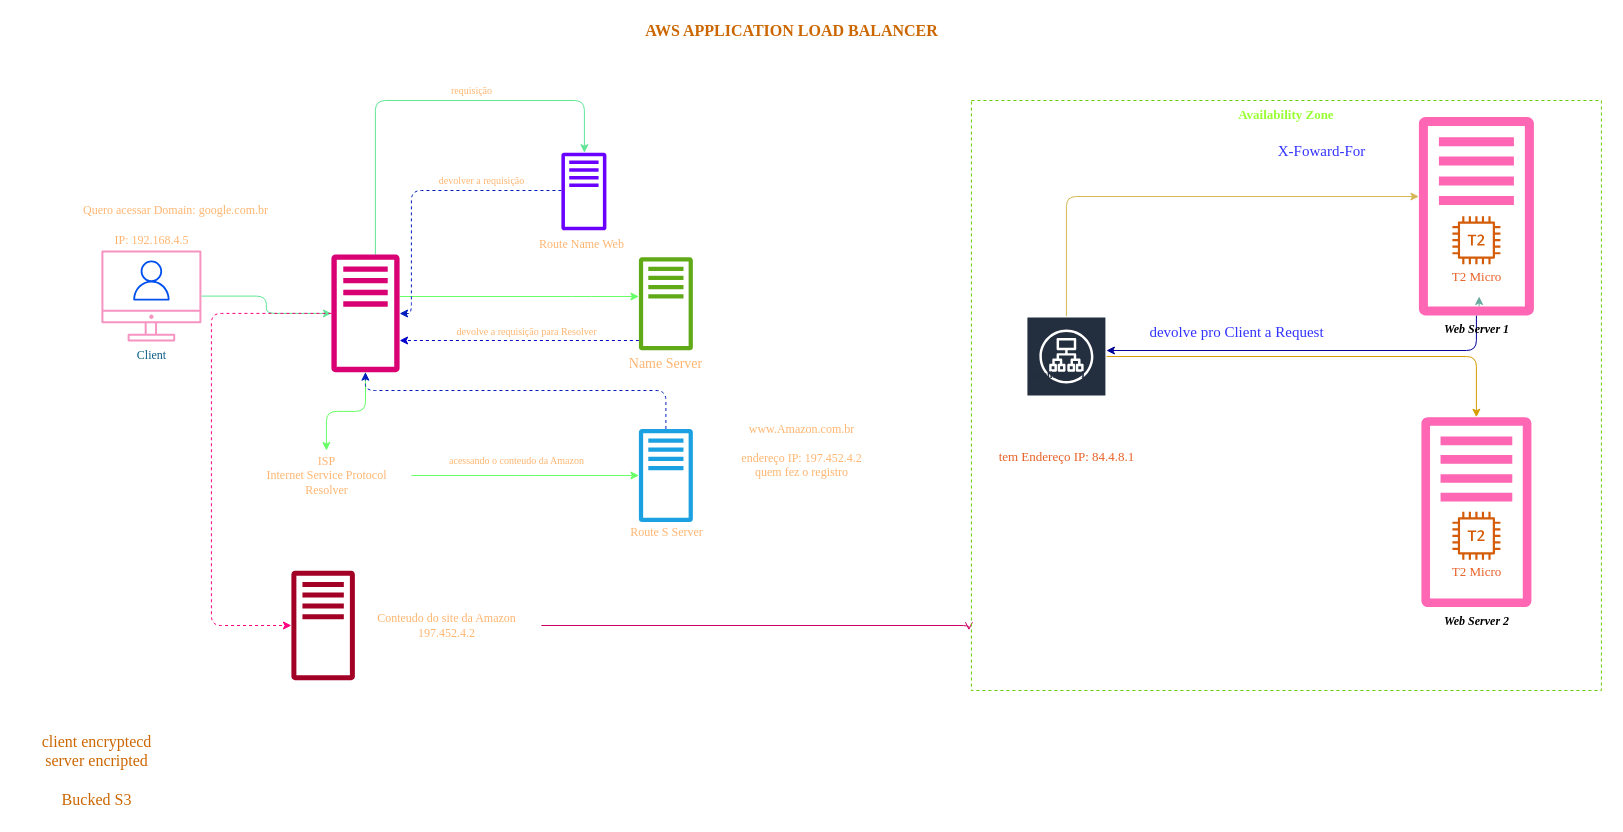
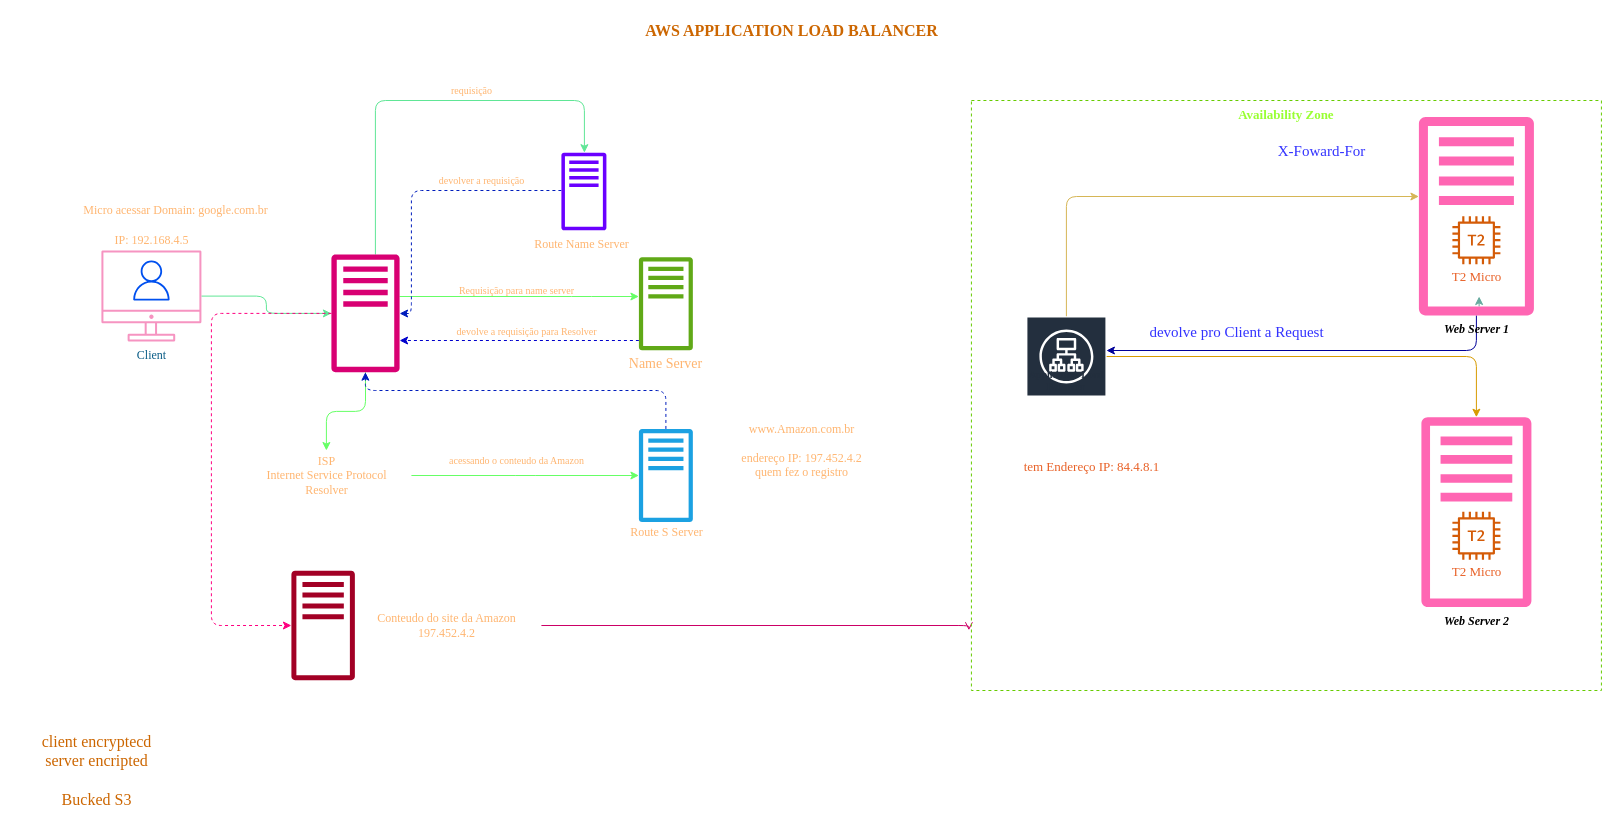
(176, 211) -> (176, 211)
(582, 245) -> (582, 245)
none -> (516, 291)
(1066, 457) -> (1091, 467)
